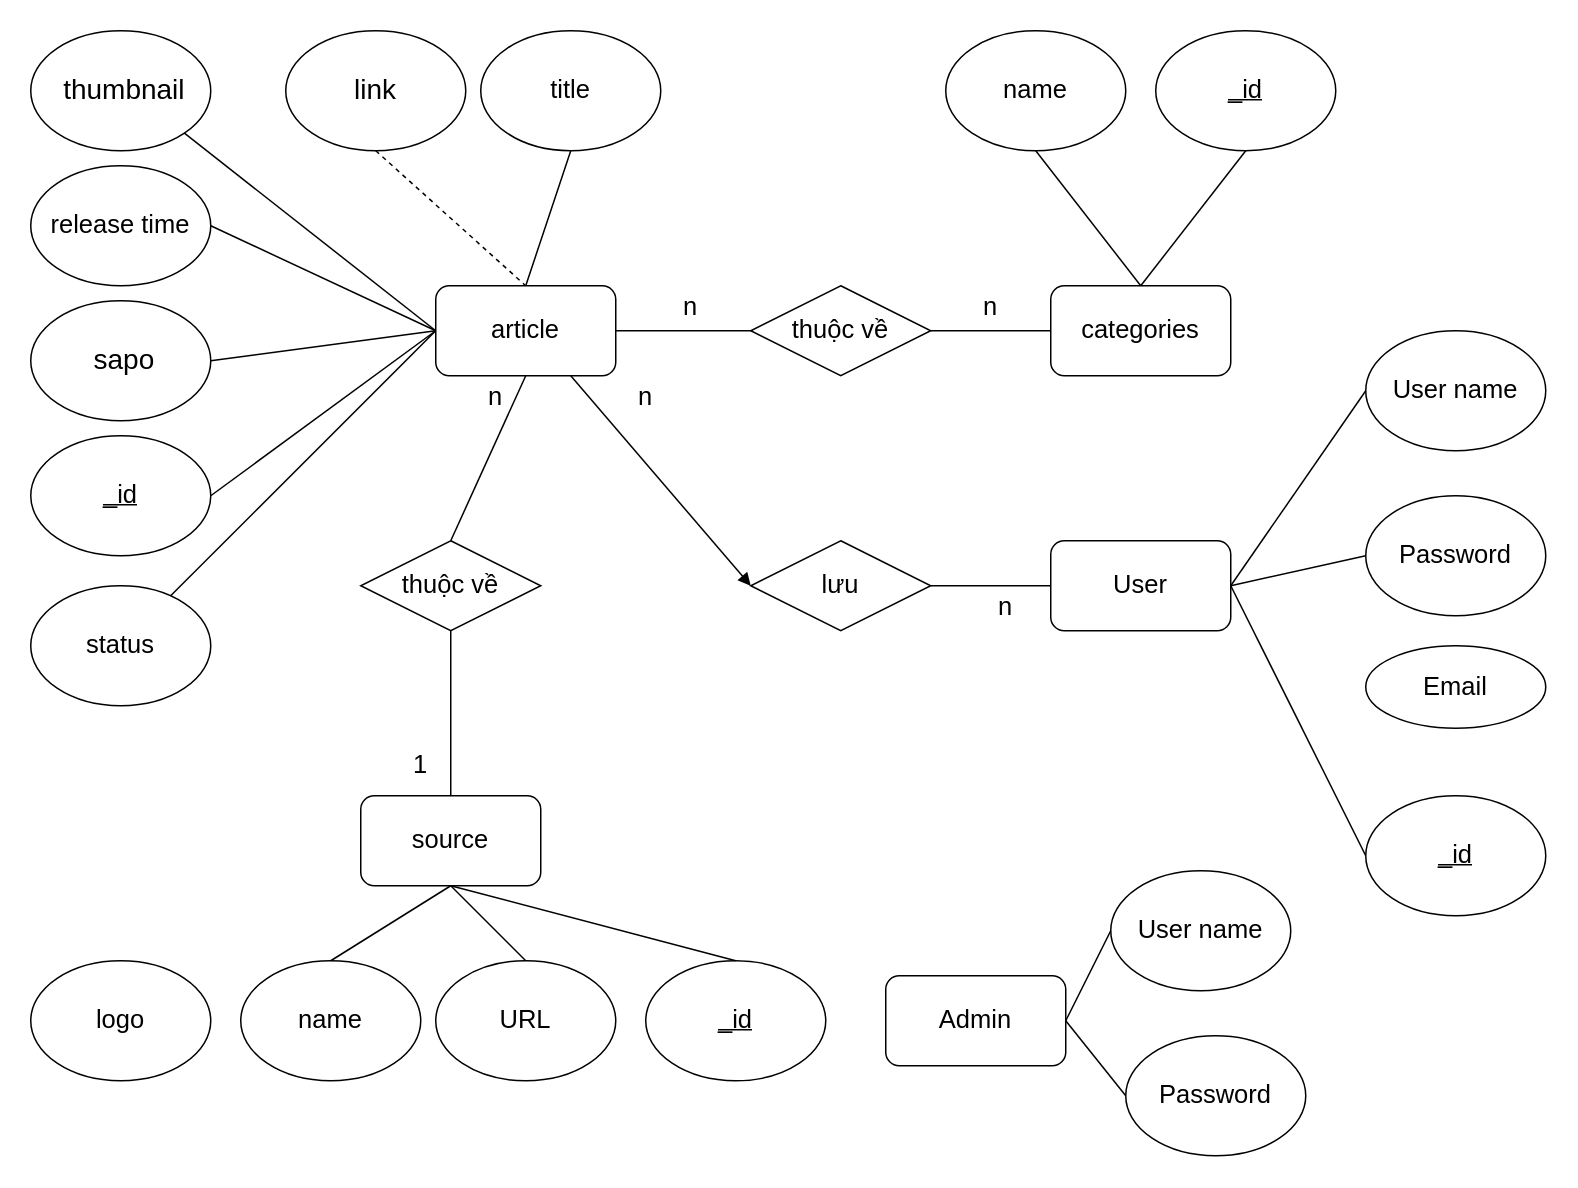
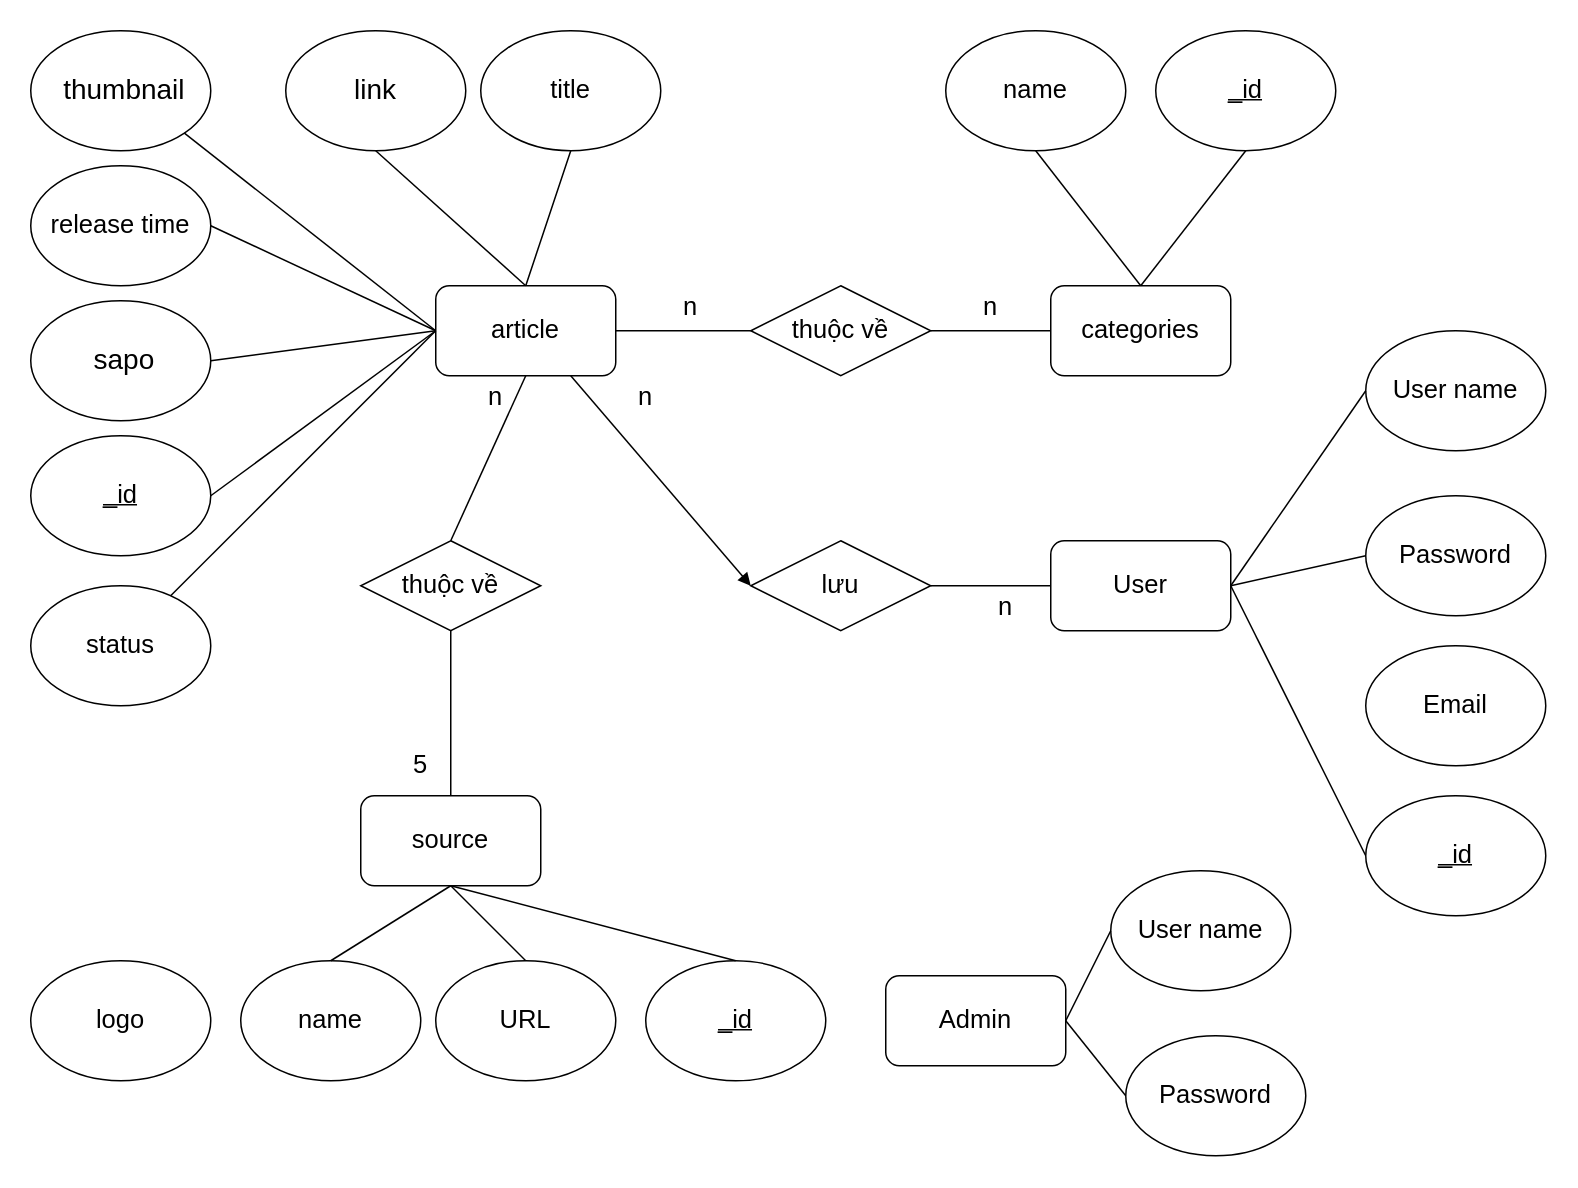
(450, 217) -> (450, 217)
(1456, 687) -> (1456, 706)
(421, 766) -> (421, 766)
